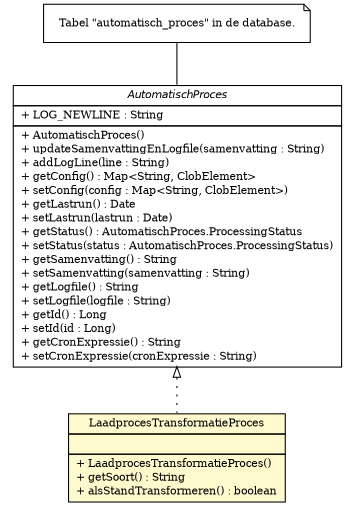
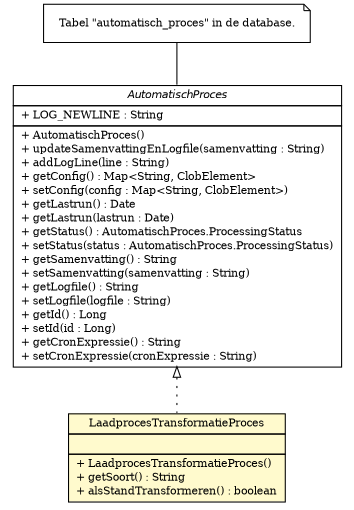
(97, 218) -> (98, 218)
